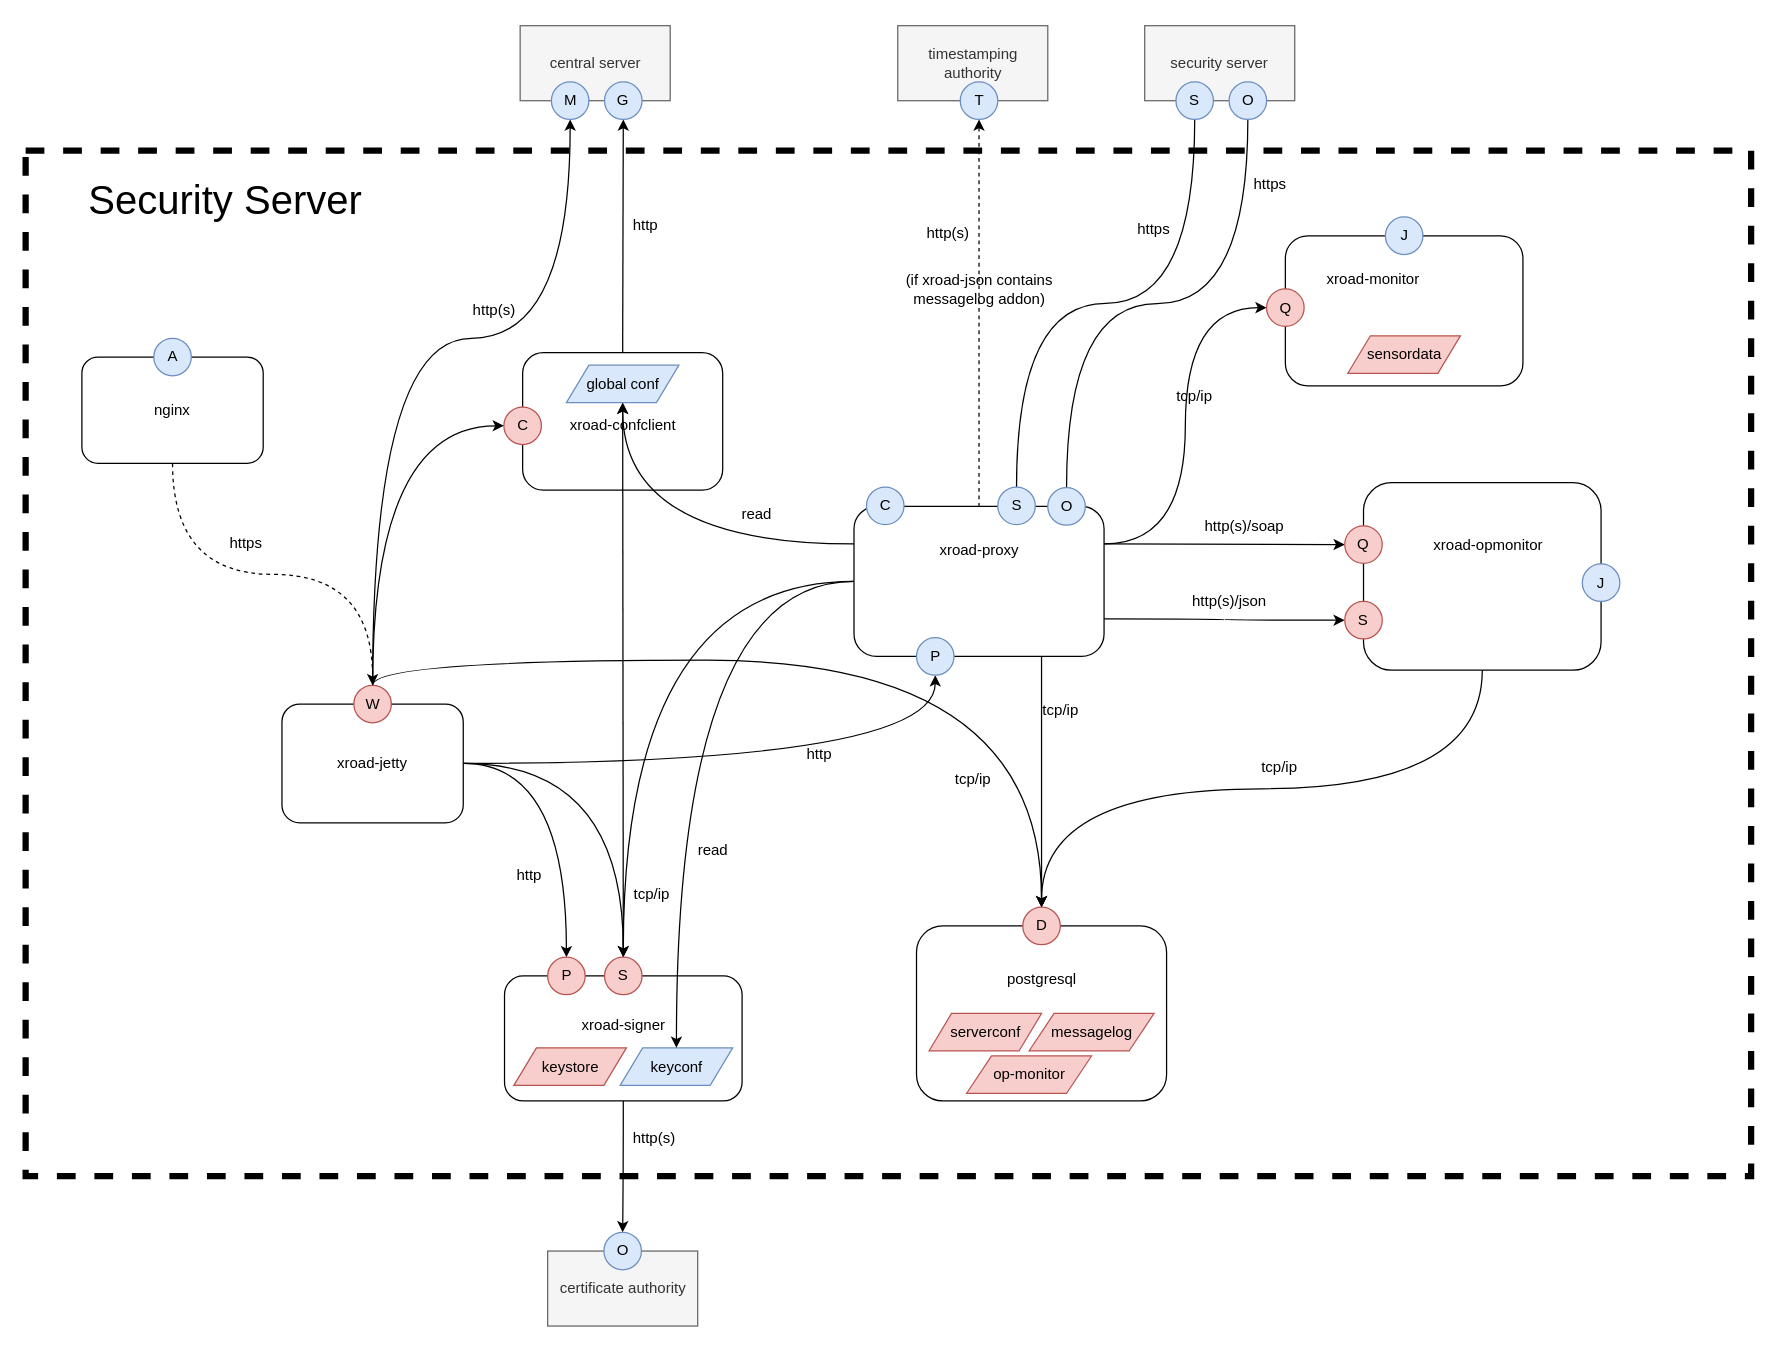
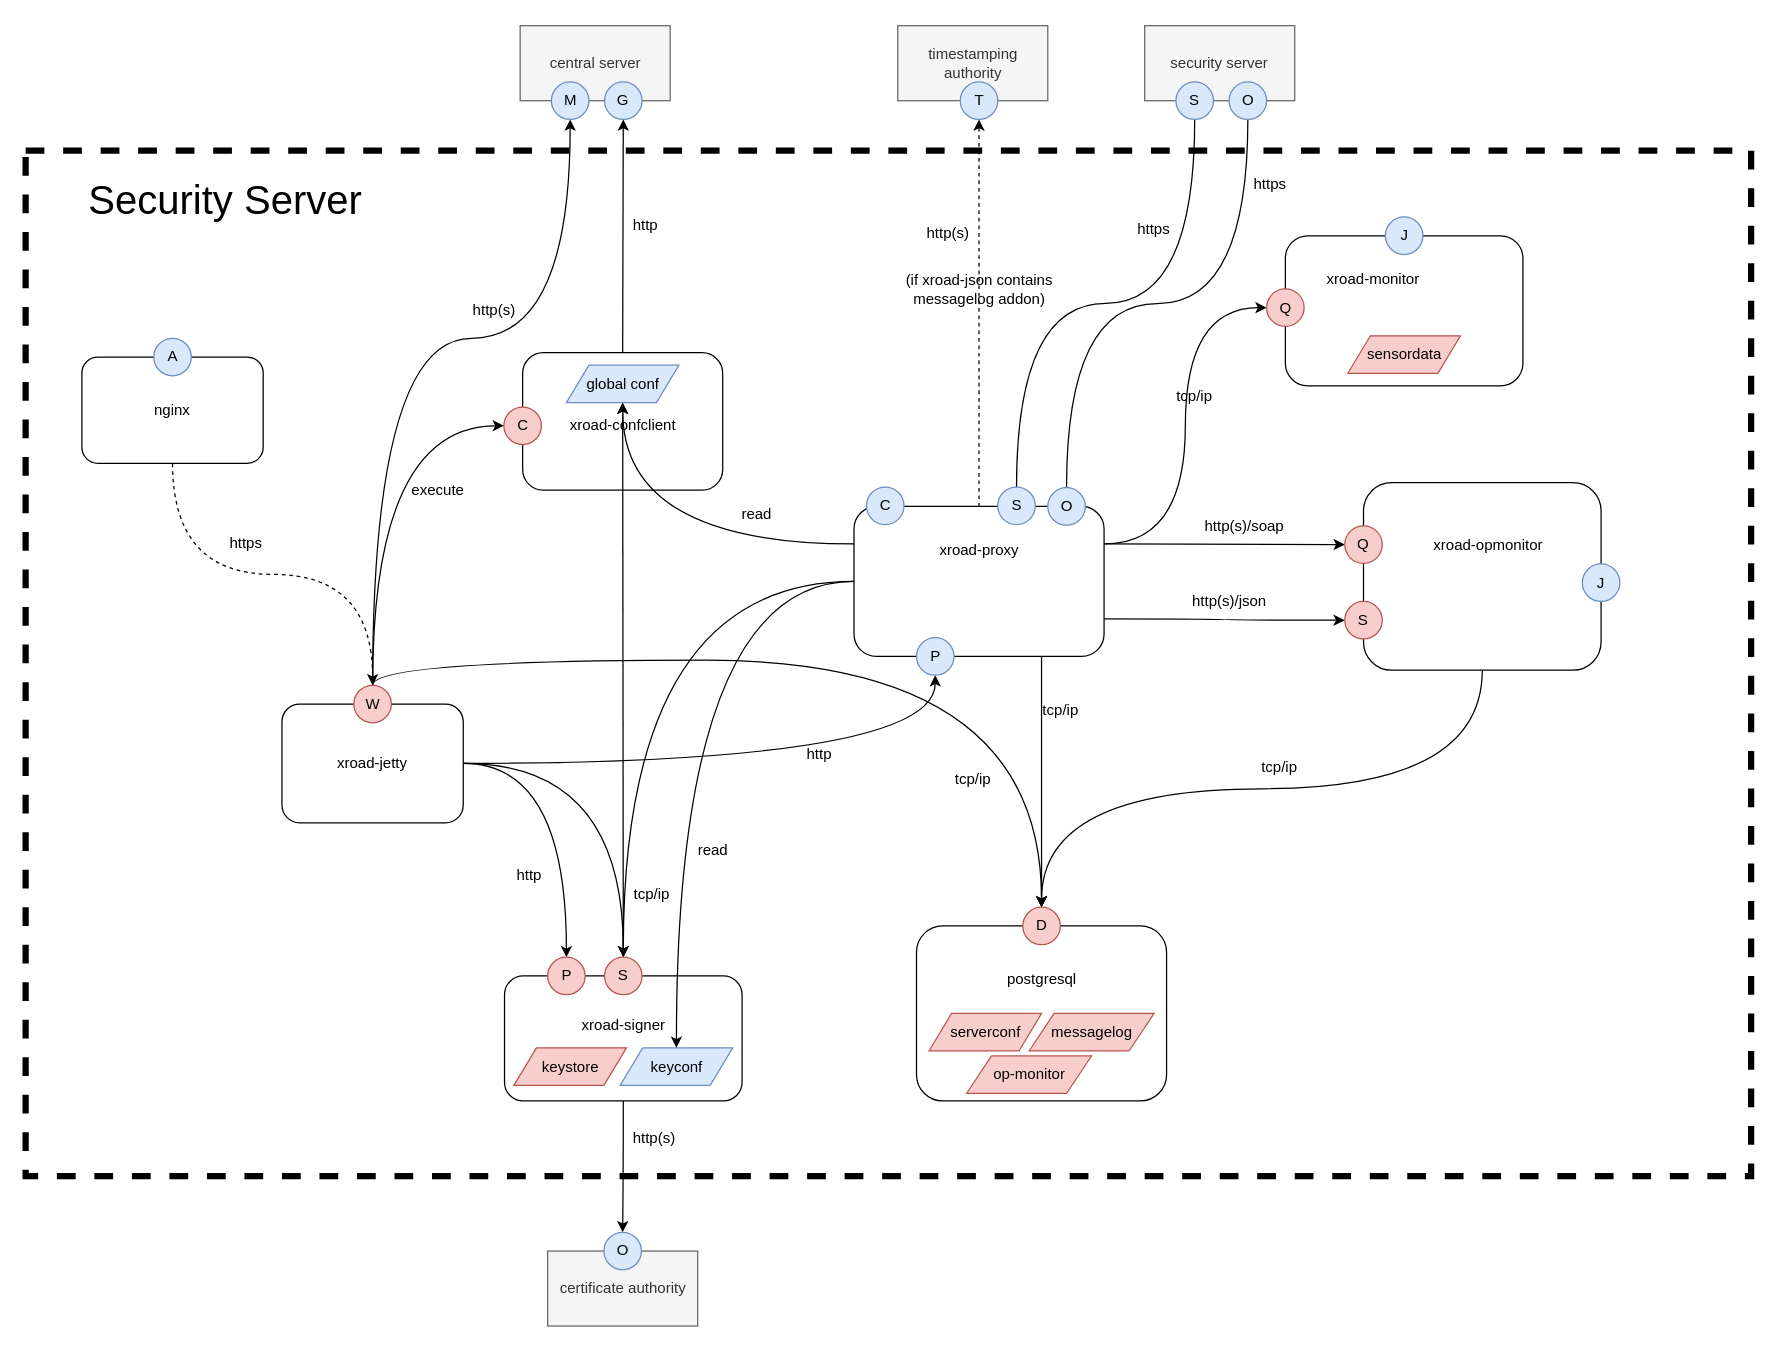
none -> (438, 490)
